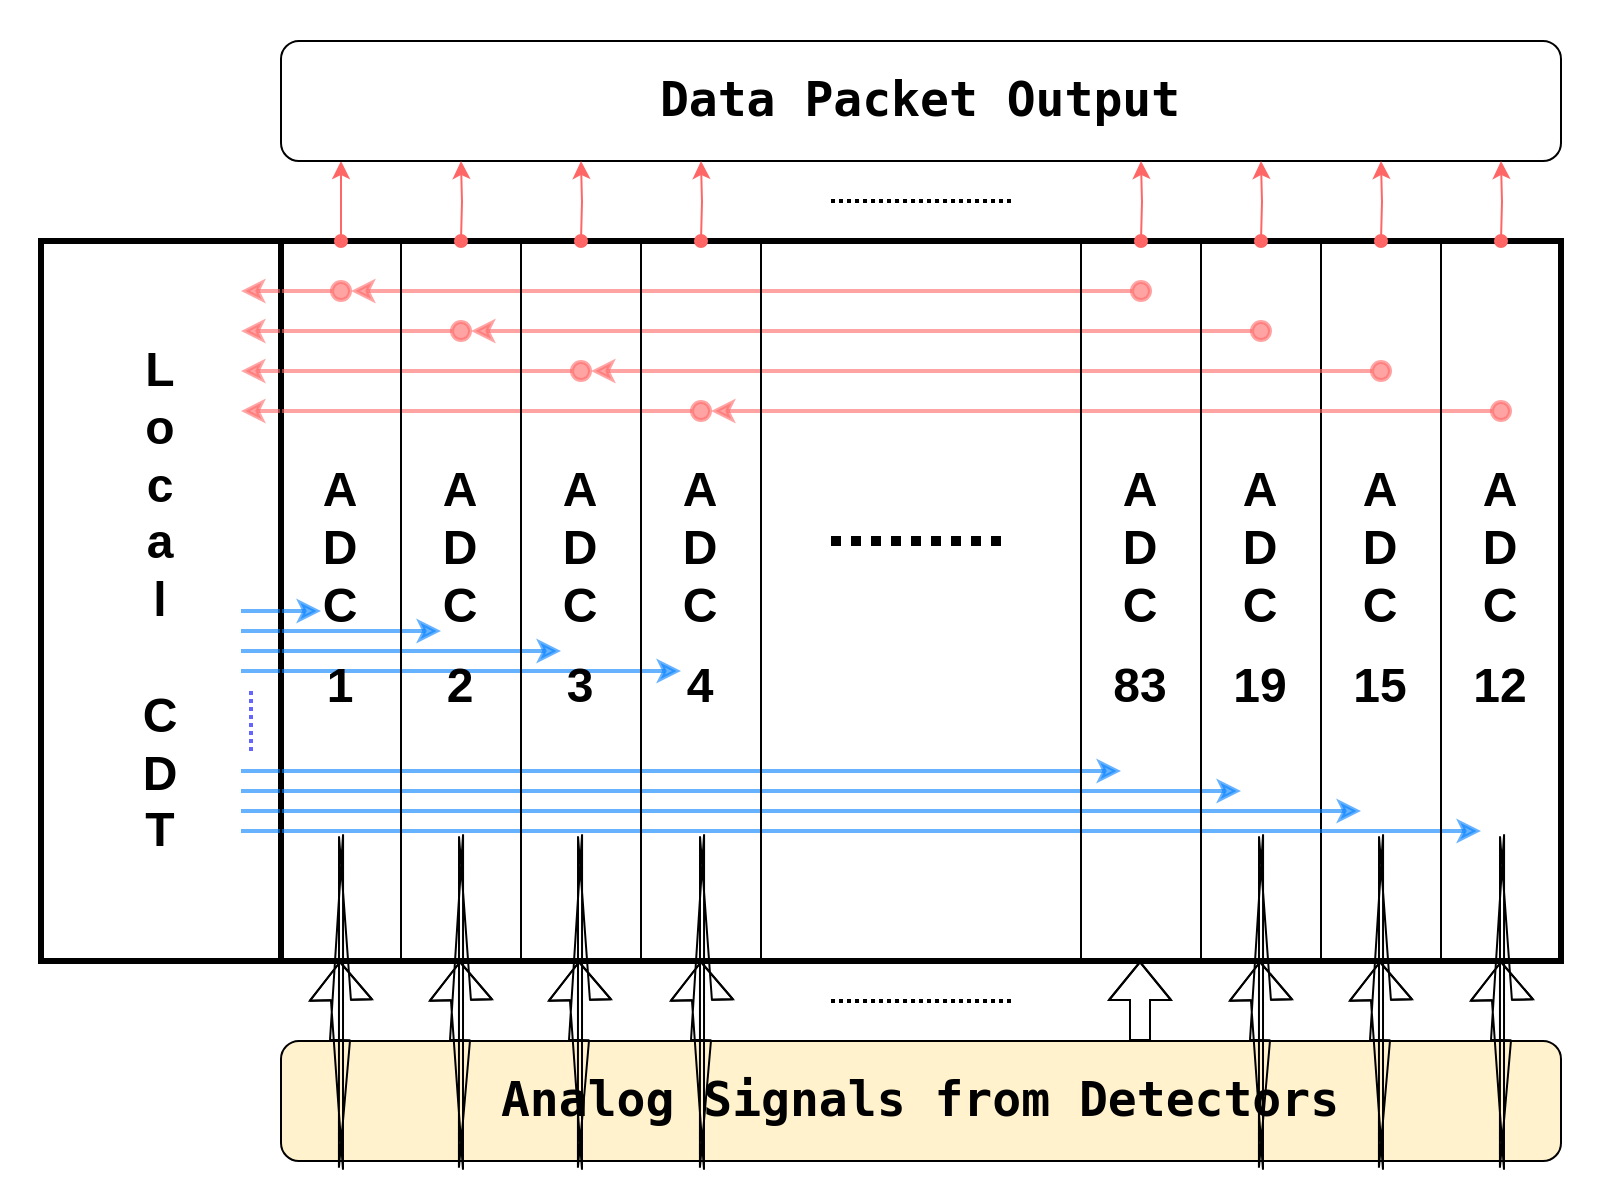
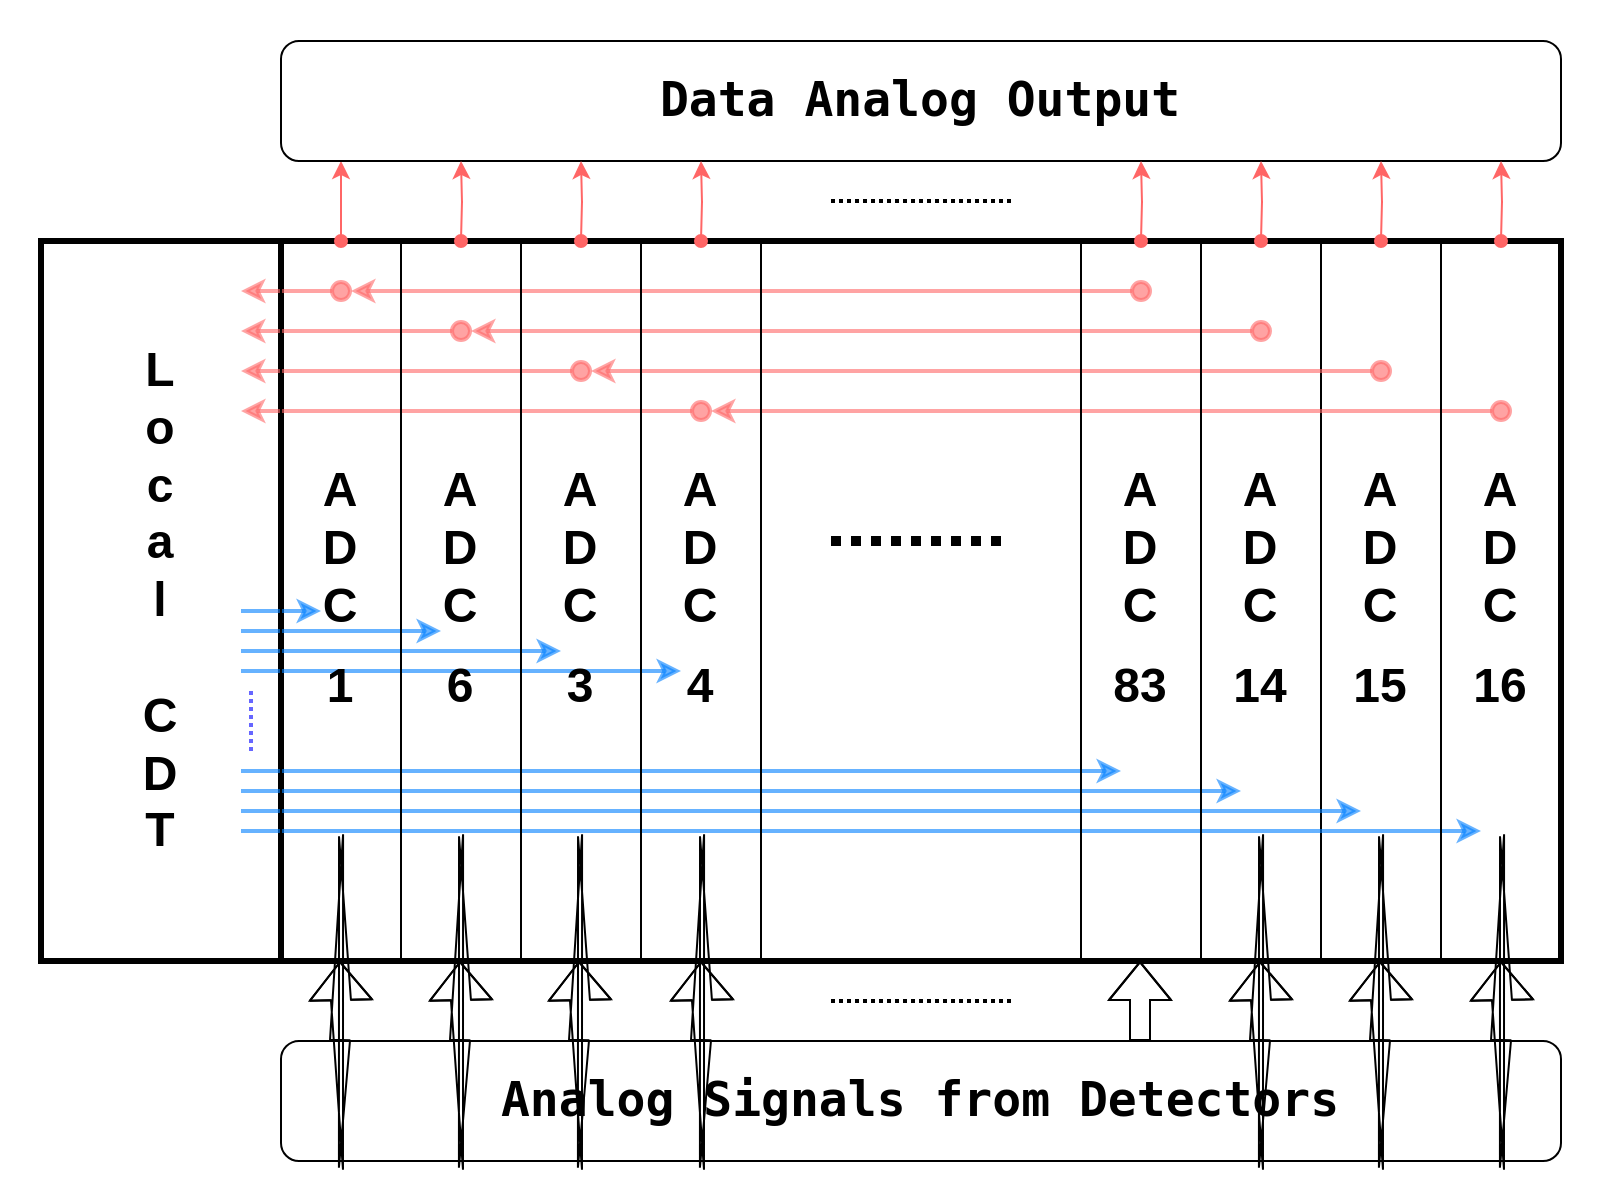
(921, 101) -> (921, 101)
(461, 601) -> (461, 601)
(1261, 601) -> (1261, 601)
(1501, 601) -> (1501, 601)
(921, 1101) -> (921, 1101)
